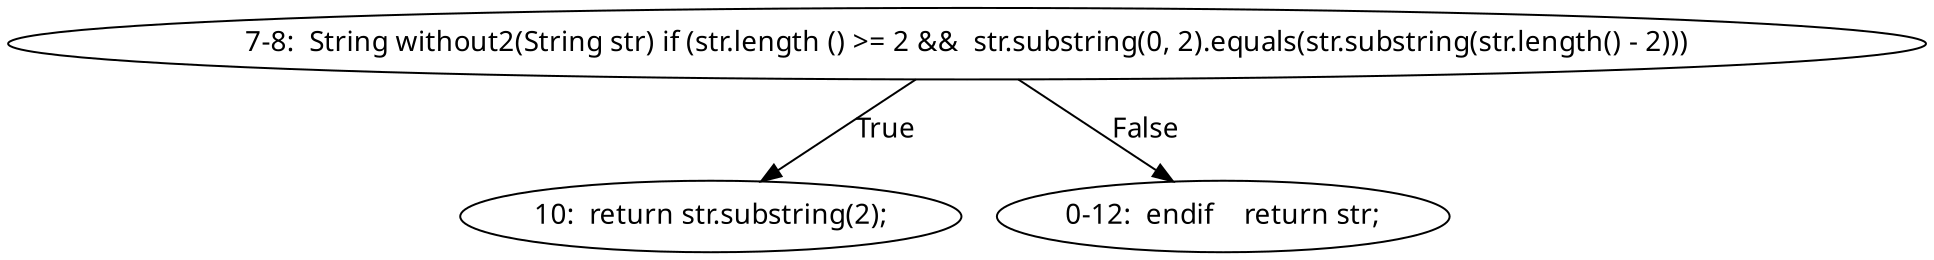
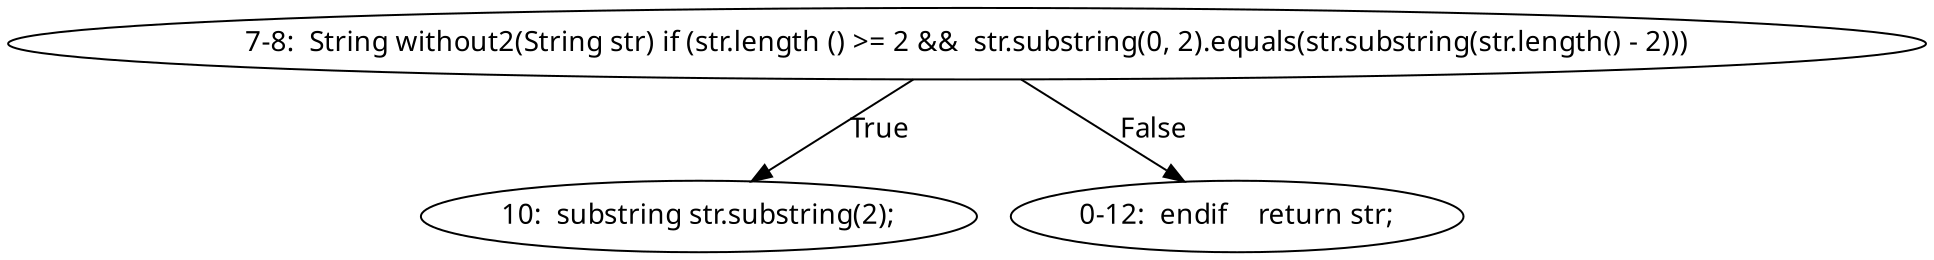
(711, 216) -> (699, 216)
